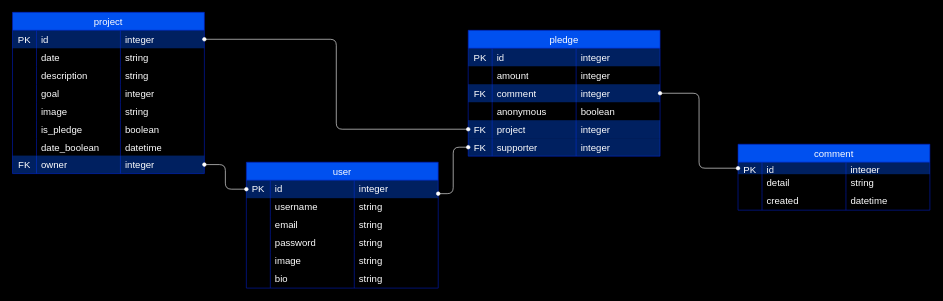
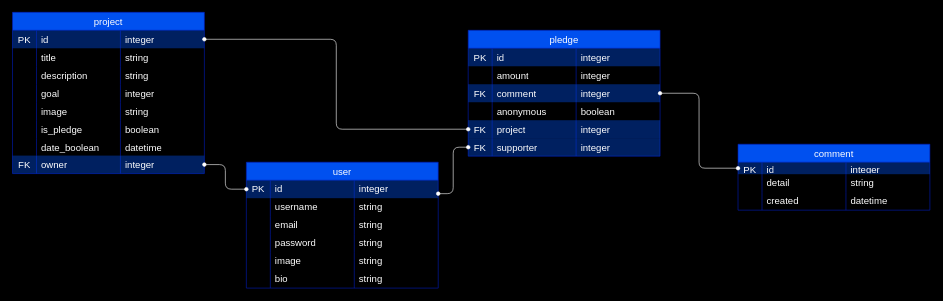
(52, 57) -> (52, 57)
